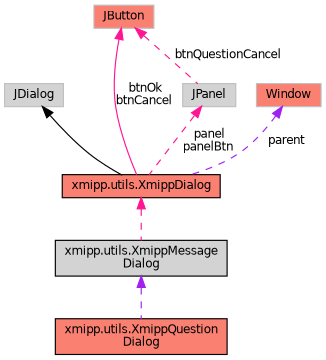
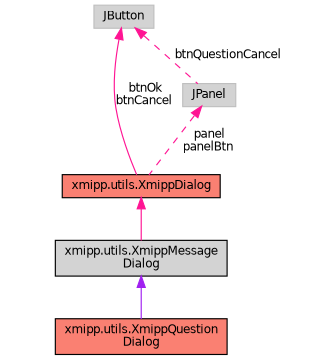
(124, 17) -> (124, 17)
(34, 95) -> none
(289, 95) -> none
(141, 225) -> (141, 225)
(141, 303) -> (141, 303)
